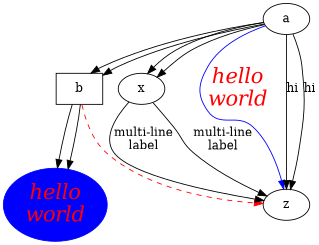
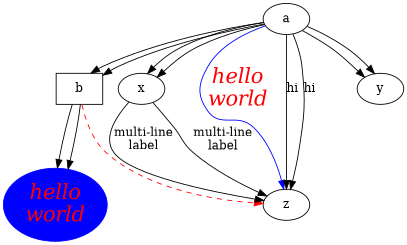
none -> (380, 89)
